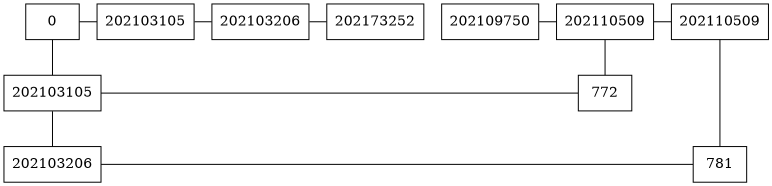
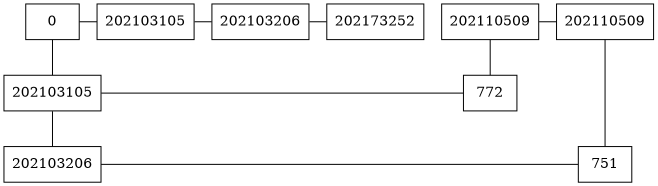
(490, 22) -> none
(720, 164) -> (605, 164)
